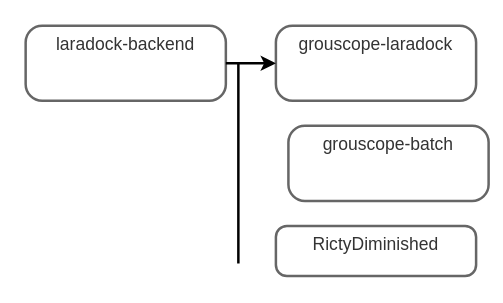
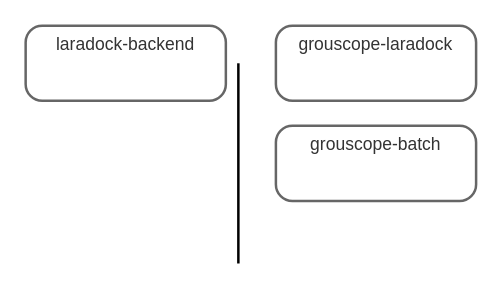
(245, 63) -> none
(388, 163) -> (376, 163)
(376, 251) -> none
